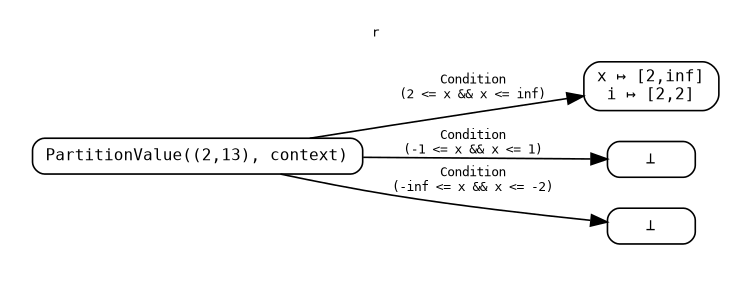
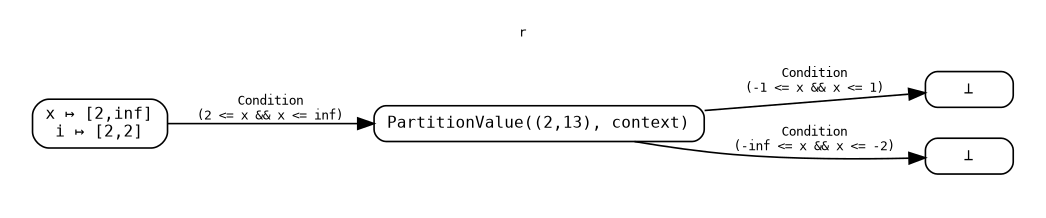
(438, 118) -> (263, 124)
